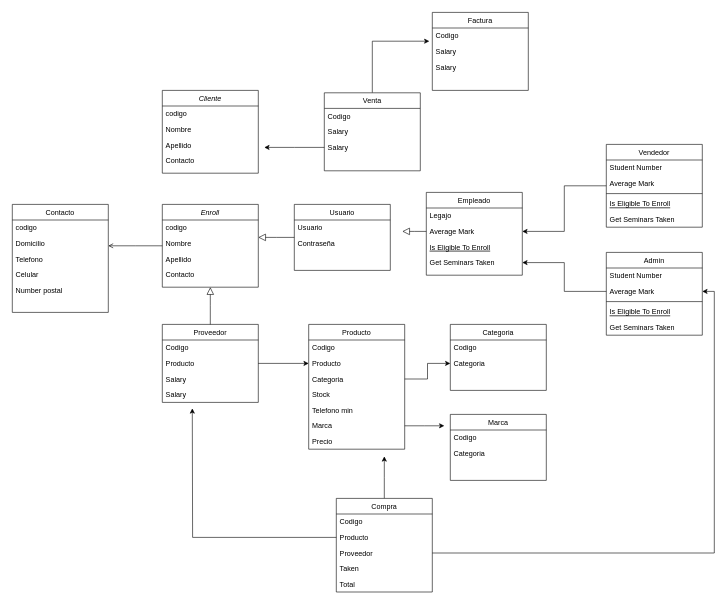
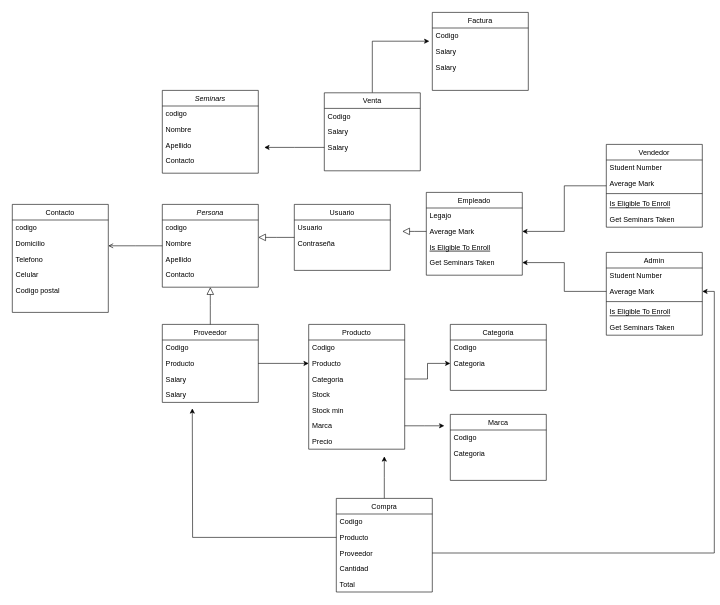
(210, 98) -> (210, 98)
(210, 212) -> (210, 212)
(40, 290) -> (39, 290)
(333, 410) -> (328, 410)
(350, 569) -> (355, 569)
